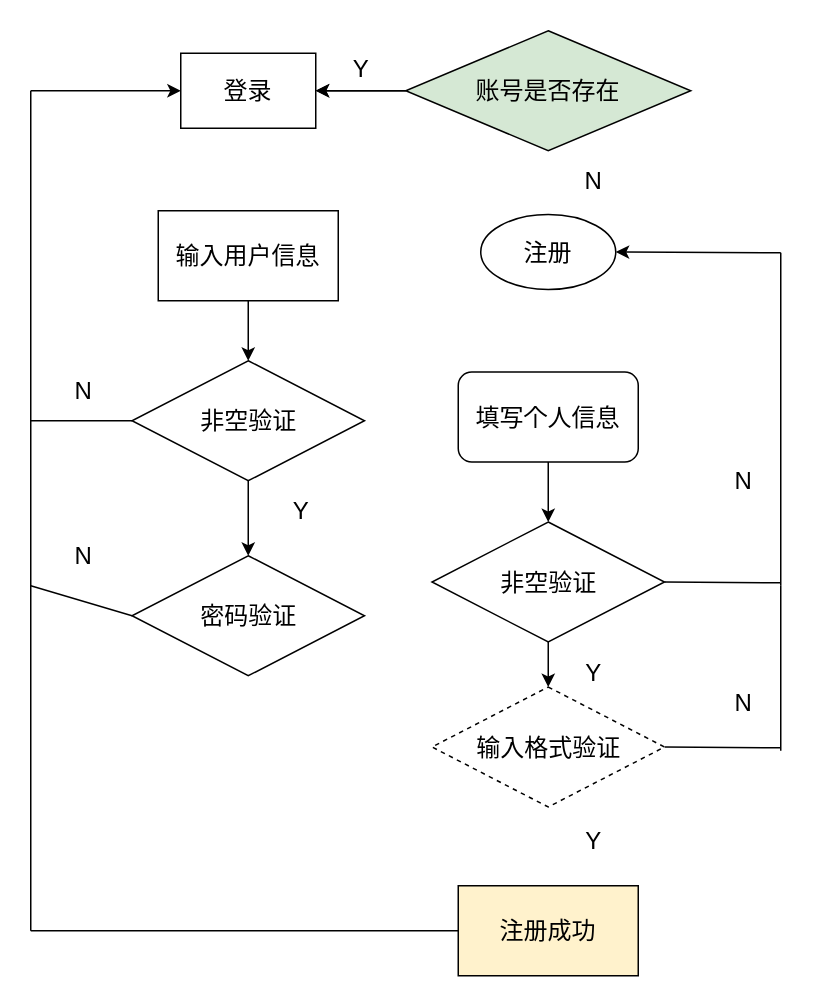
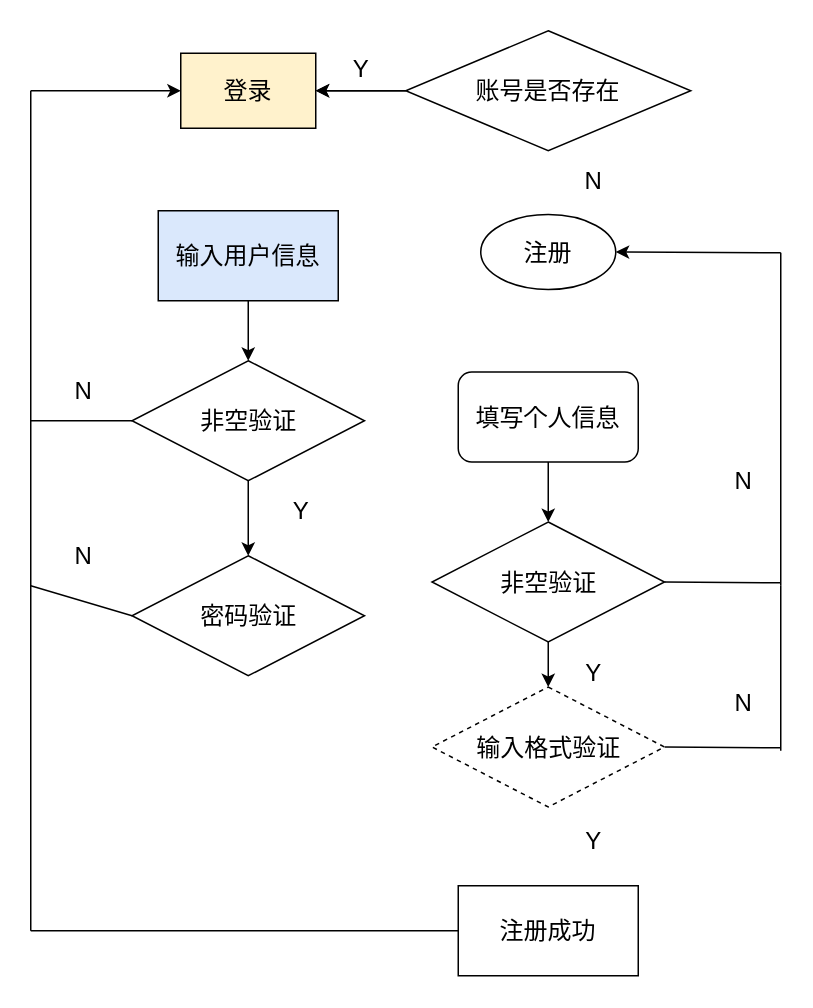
(248, 91) -> (248, 91)
(548, 91) -> (548, 91)
(248, 256) -> (248, 256)
(548, 931) -> (548, 931)
